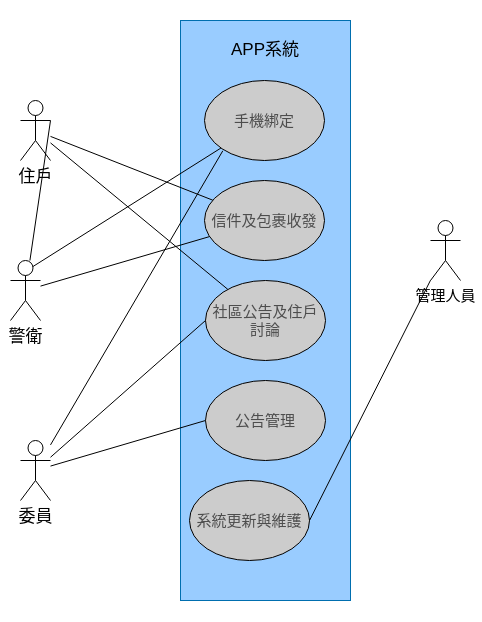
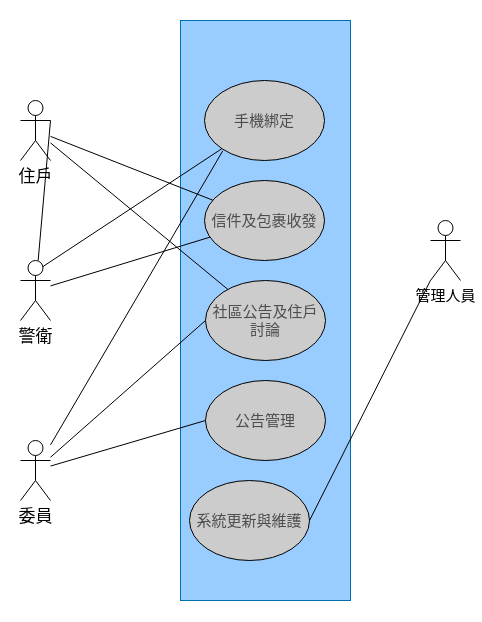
(266, 51) -> none
(26, 291) -> (36, 291)
